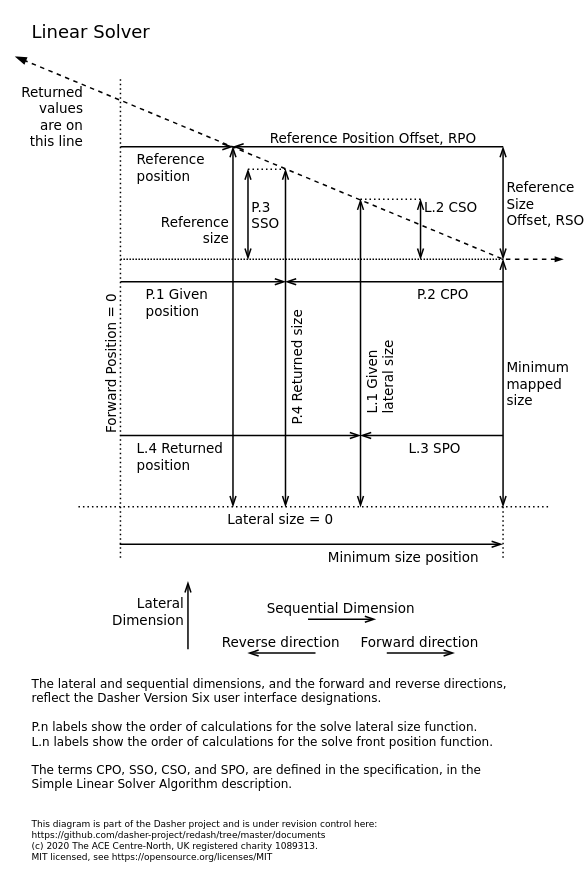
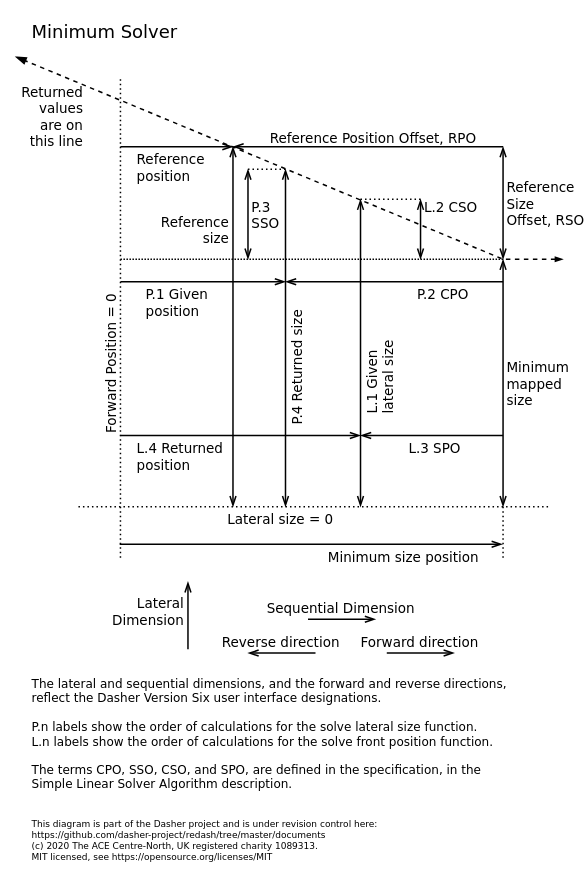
(90, 32) -> (93, 32)
